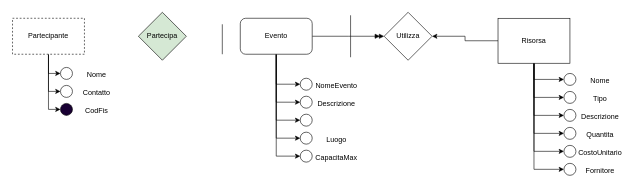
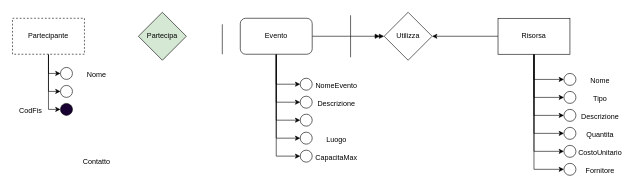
(534, 41) -> (534, 36)
(96, 93) -> (96, 162)
(96, 111) -> (30, 111)
